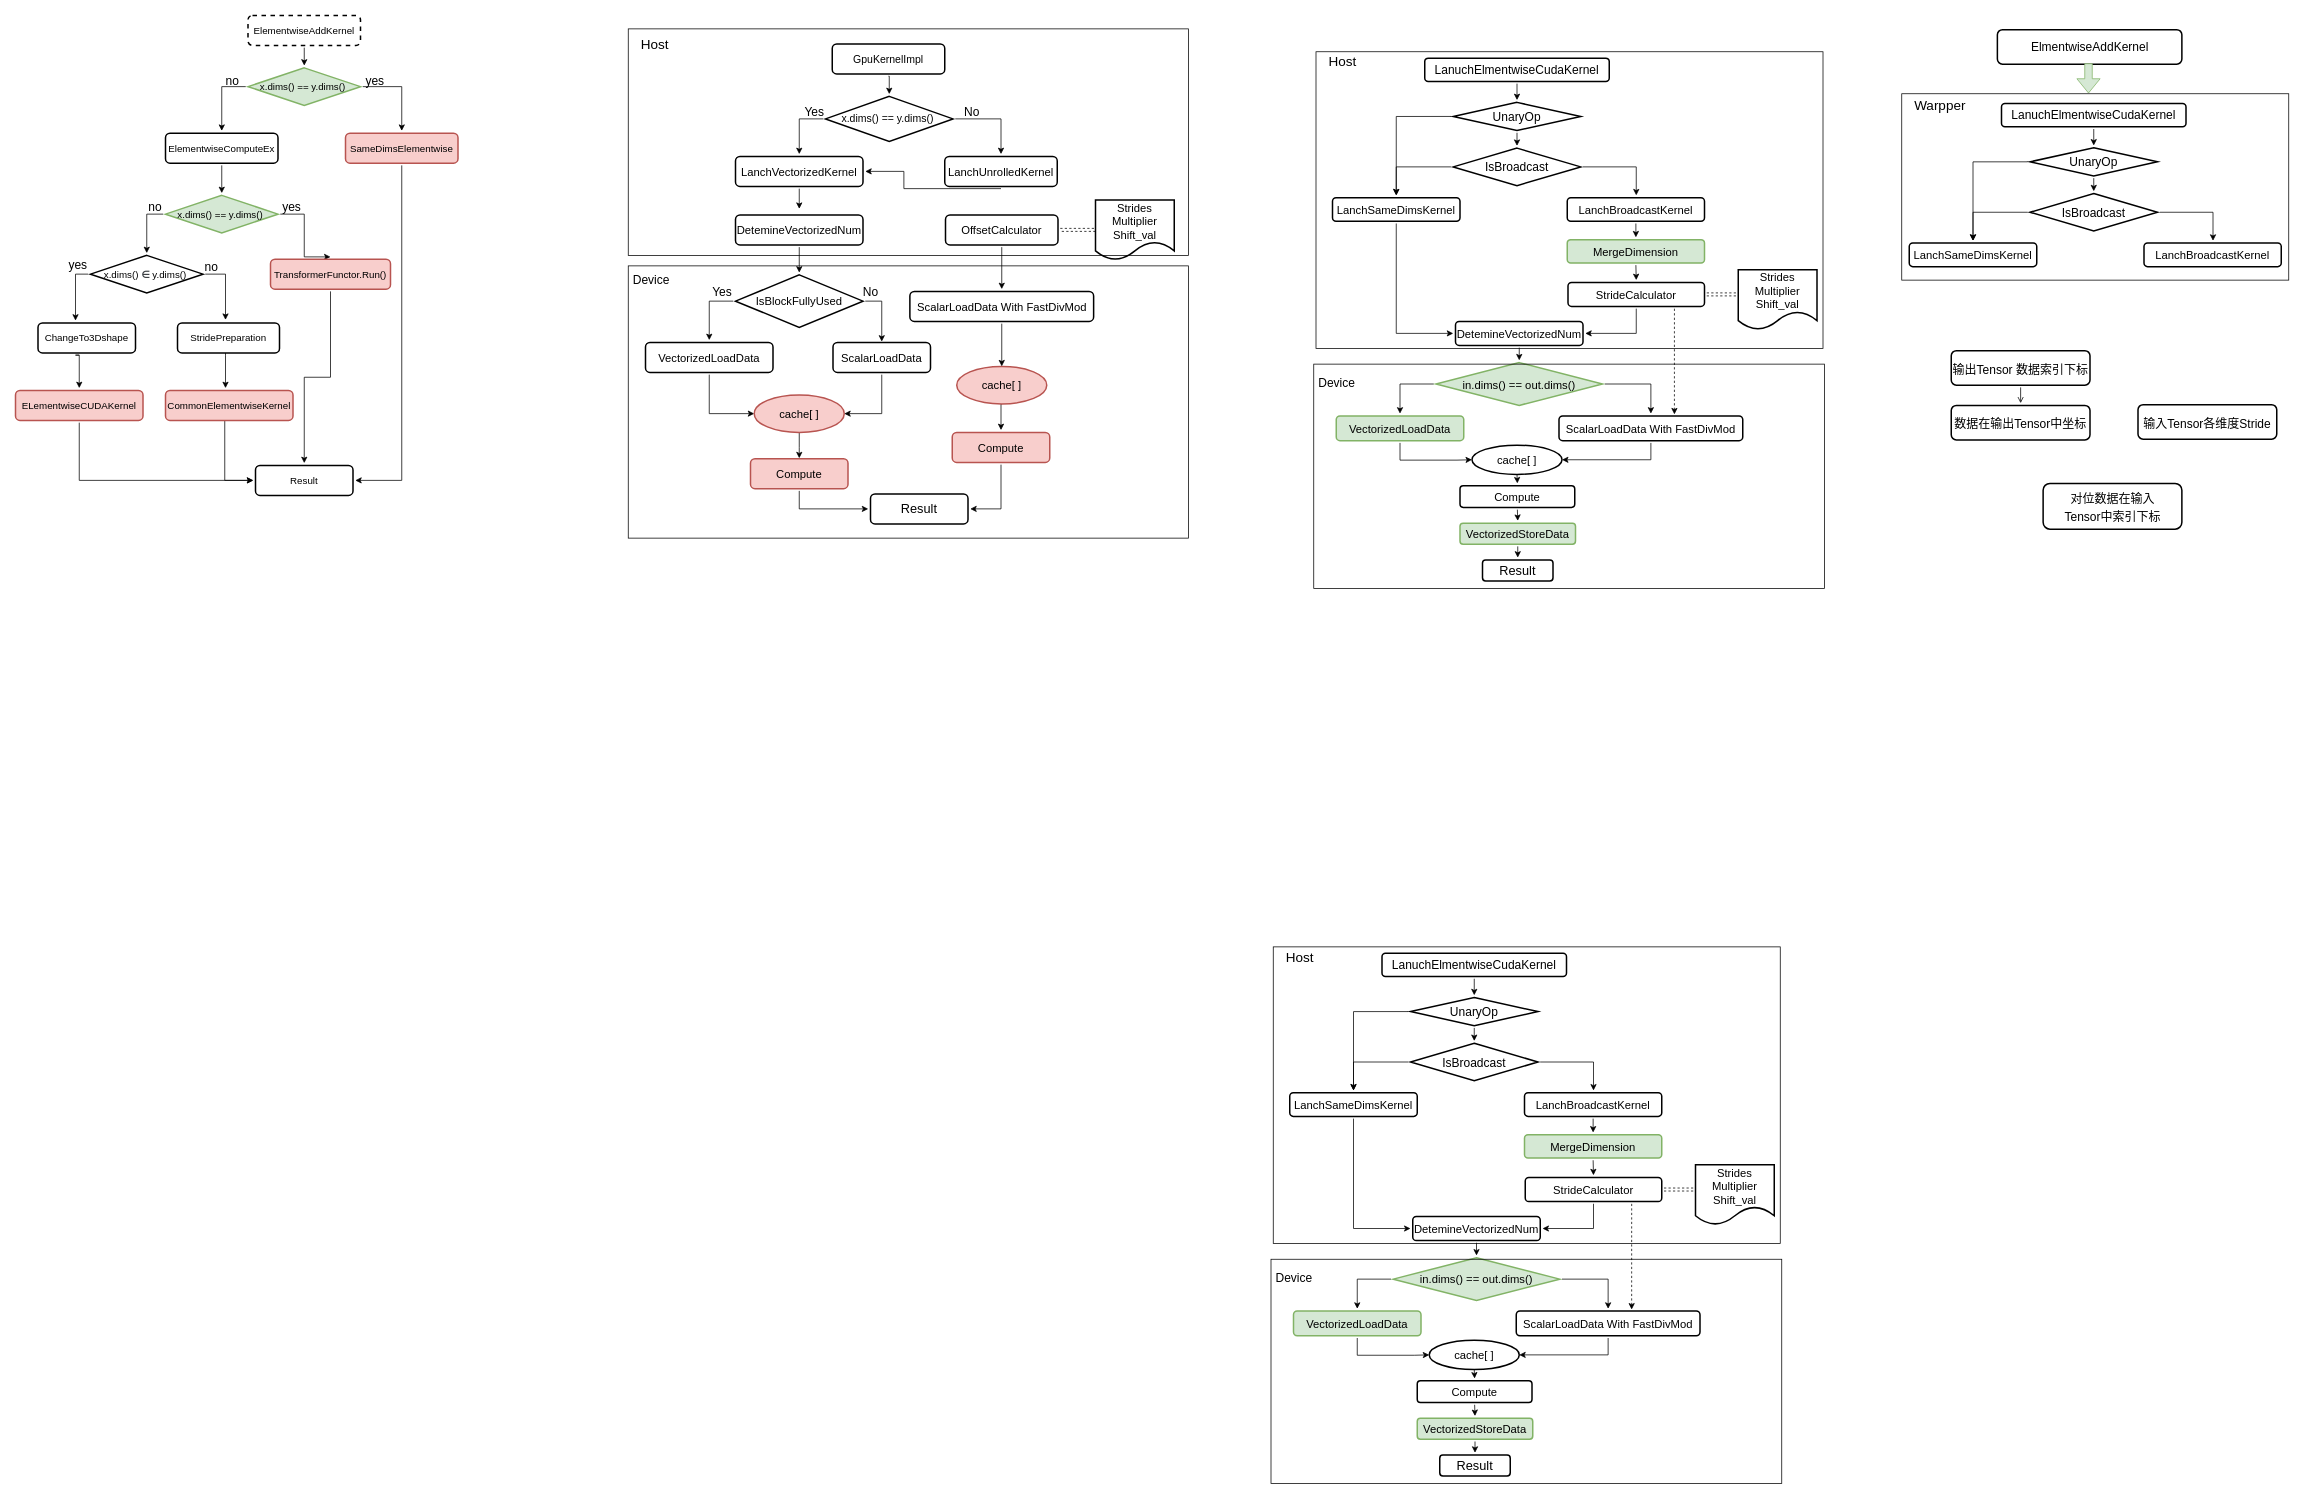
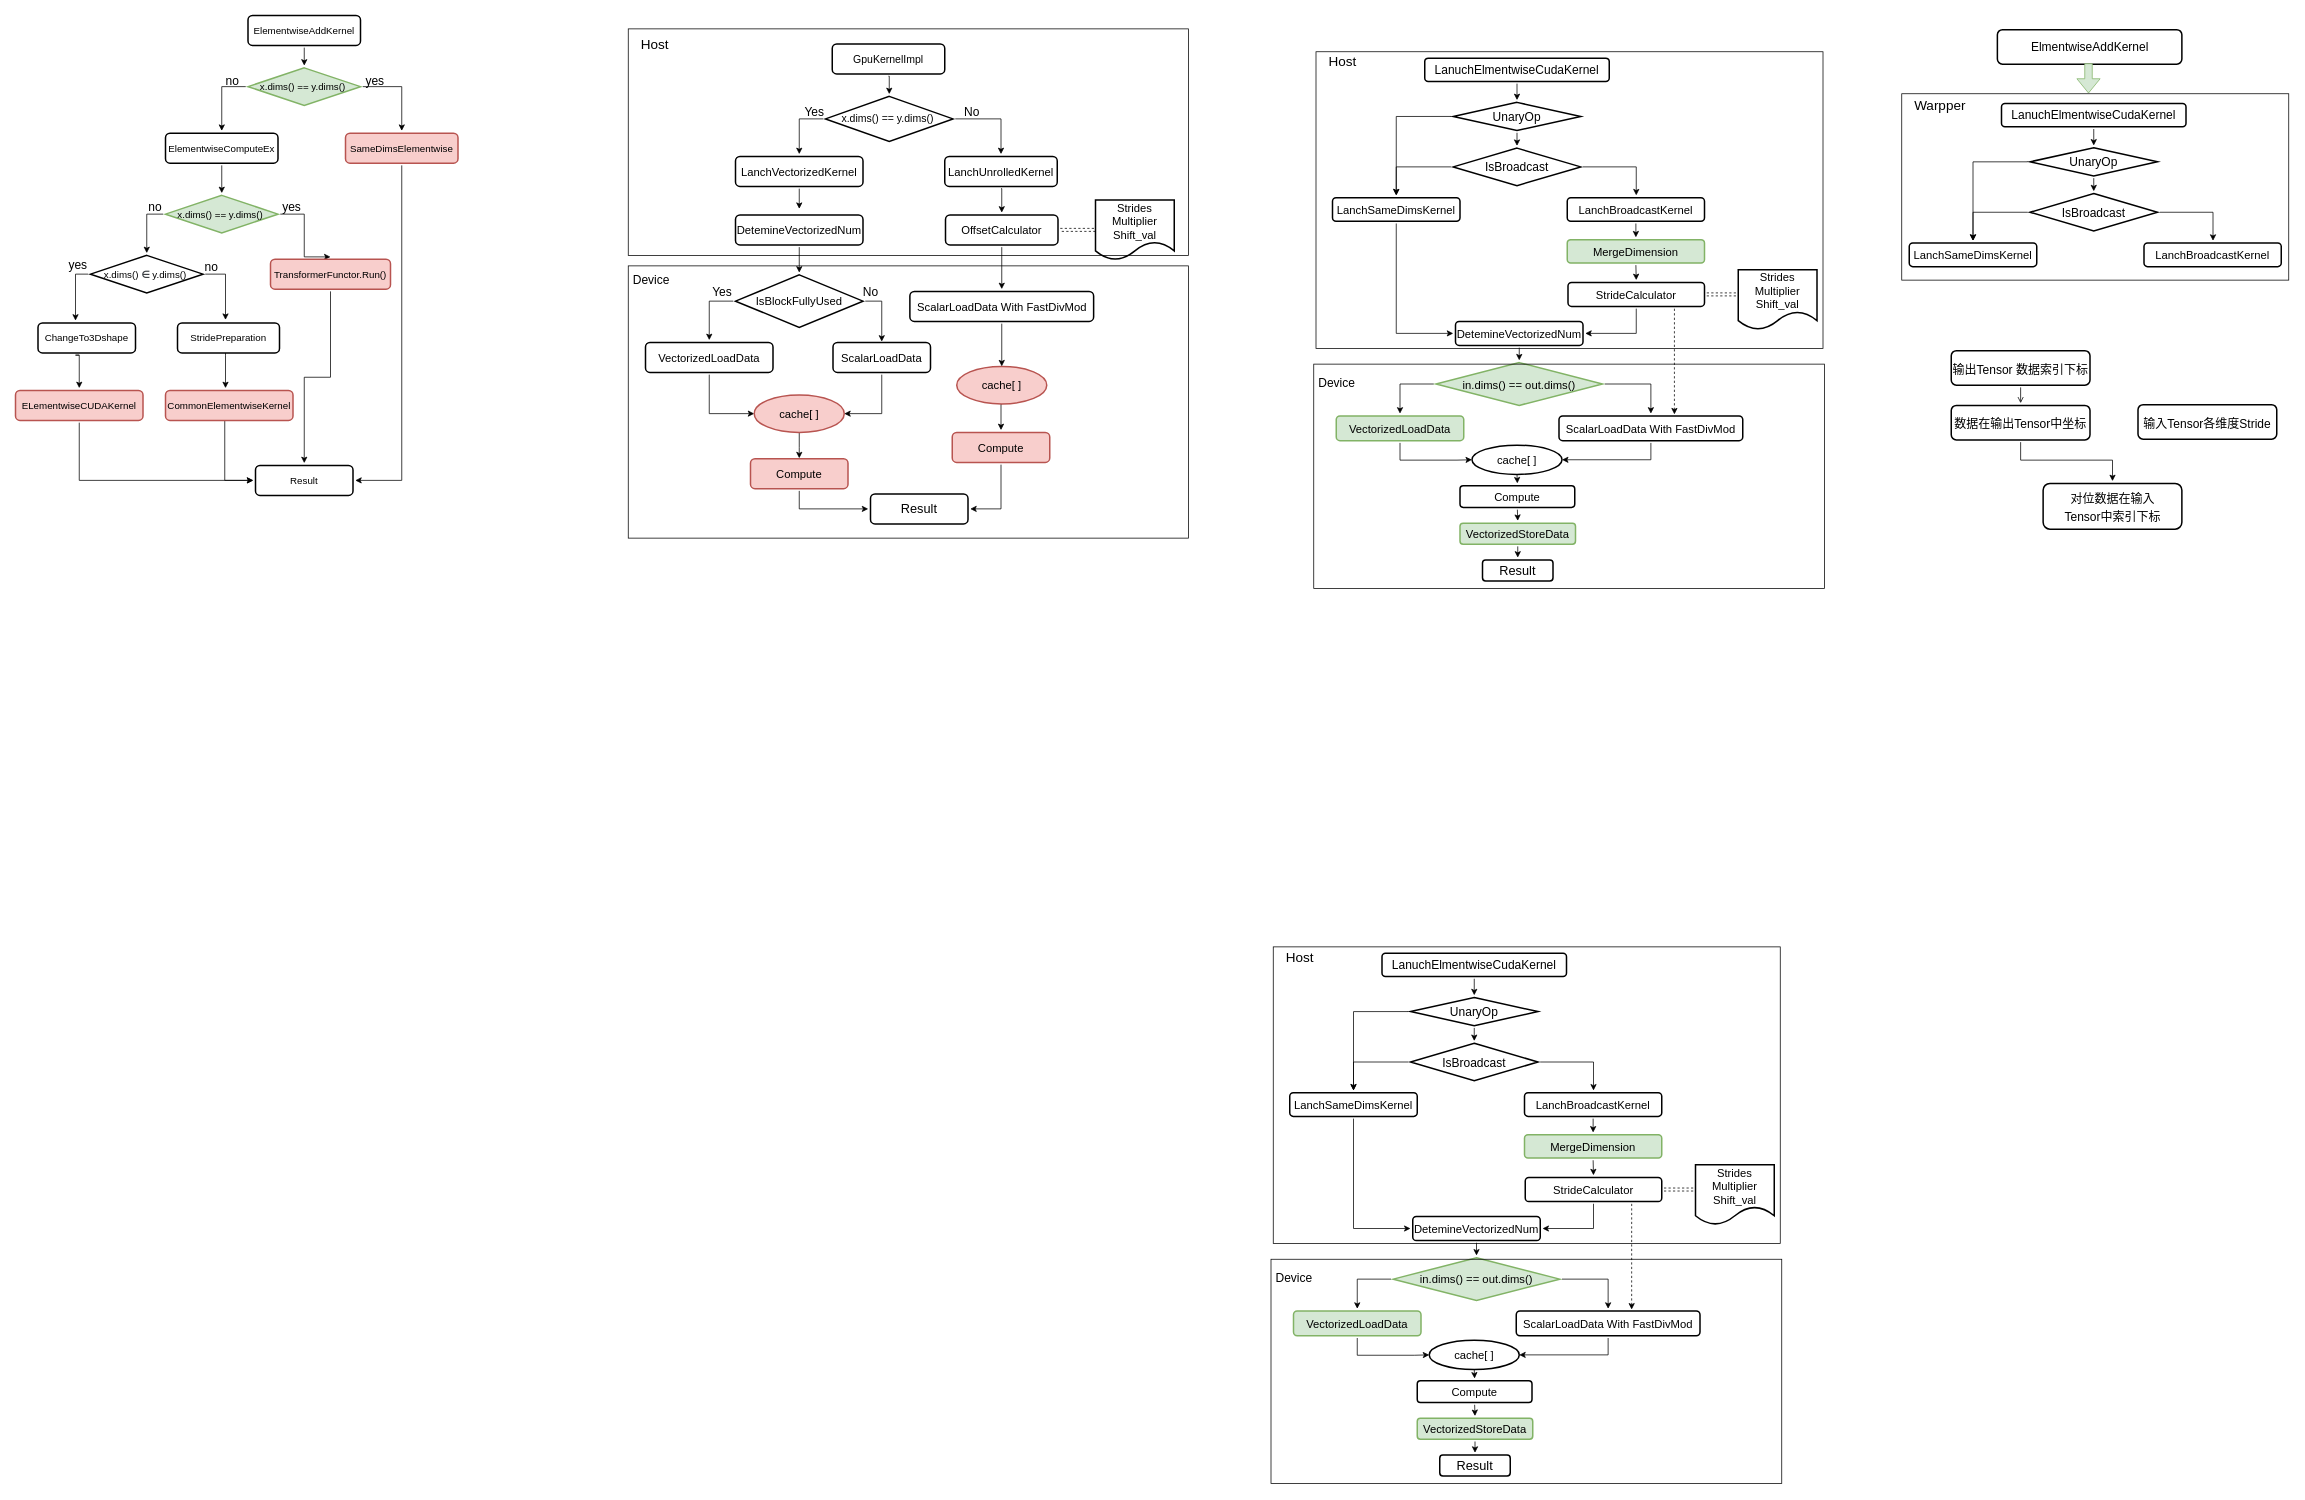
(304, 30) -> (304, 30)
(951, 189) -> (1002, 198)
none -> (2021, 451)
